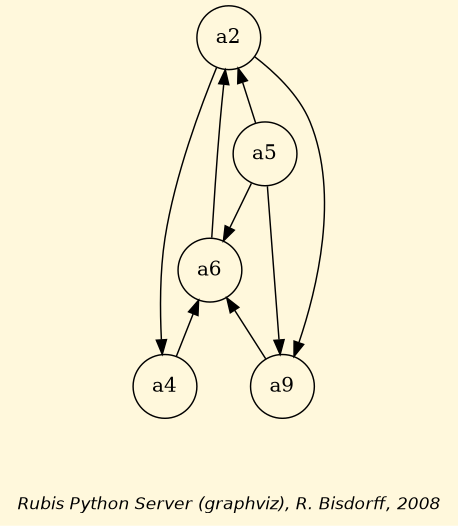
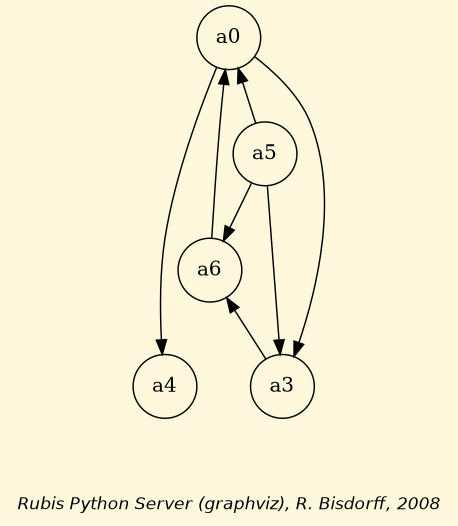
(229, 38) -> (229, 38)
(185, 335) -> none
(282, 386) -> (282, 386)
